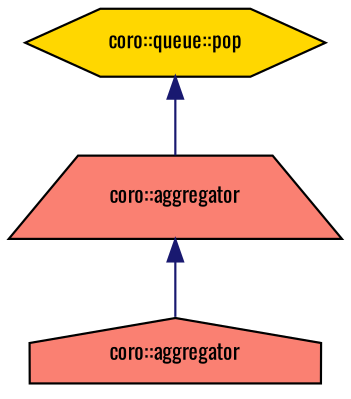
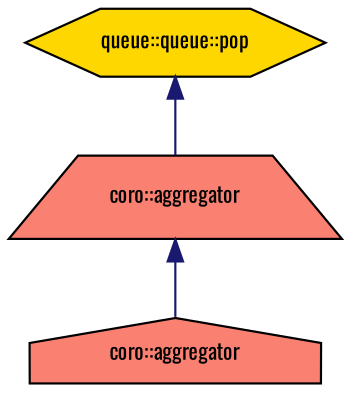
(175, 43) -> (175, 43)
